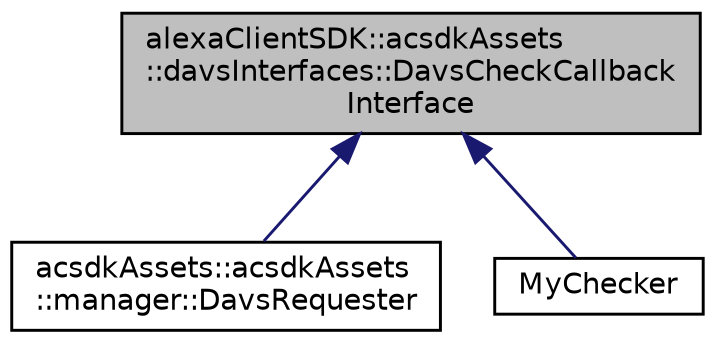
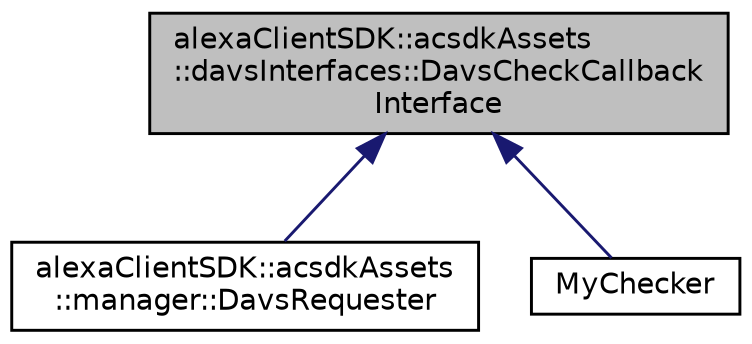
(226, 286) -> (245, 286)
